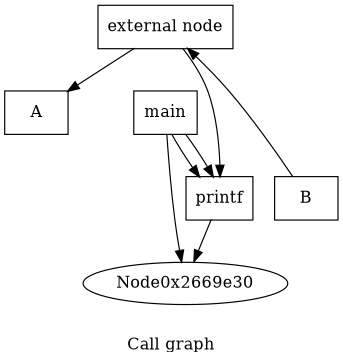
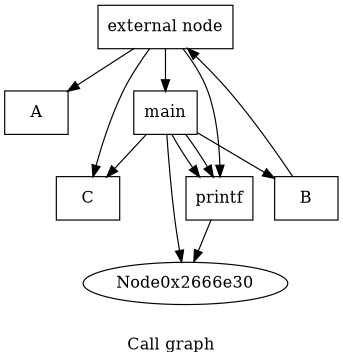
none -> (165, 64)
none -> (231, 153)
none -> (88, 198)
(185, 283) -> (185, 283)
